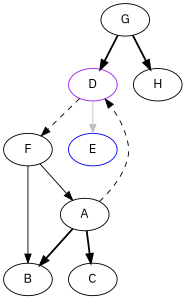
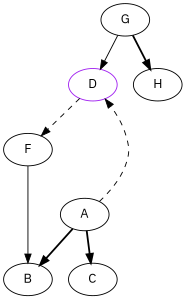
(111, 48) -> (111, 48)
(93, 150) -> none
(53, 179) -> none
